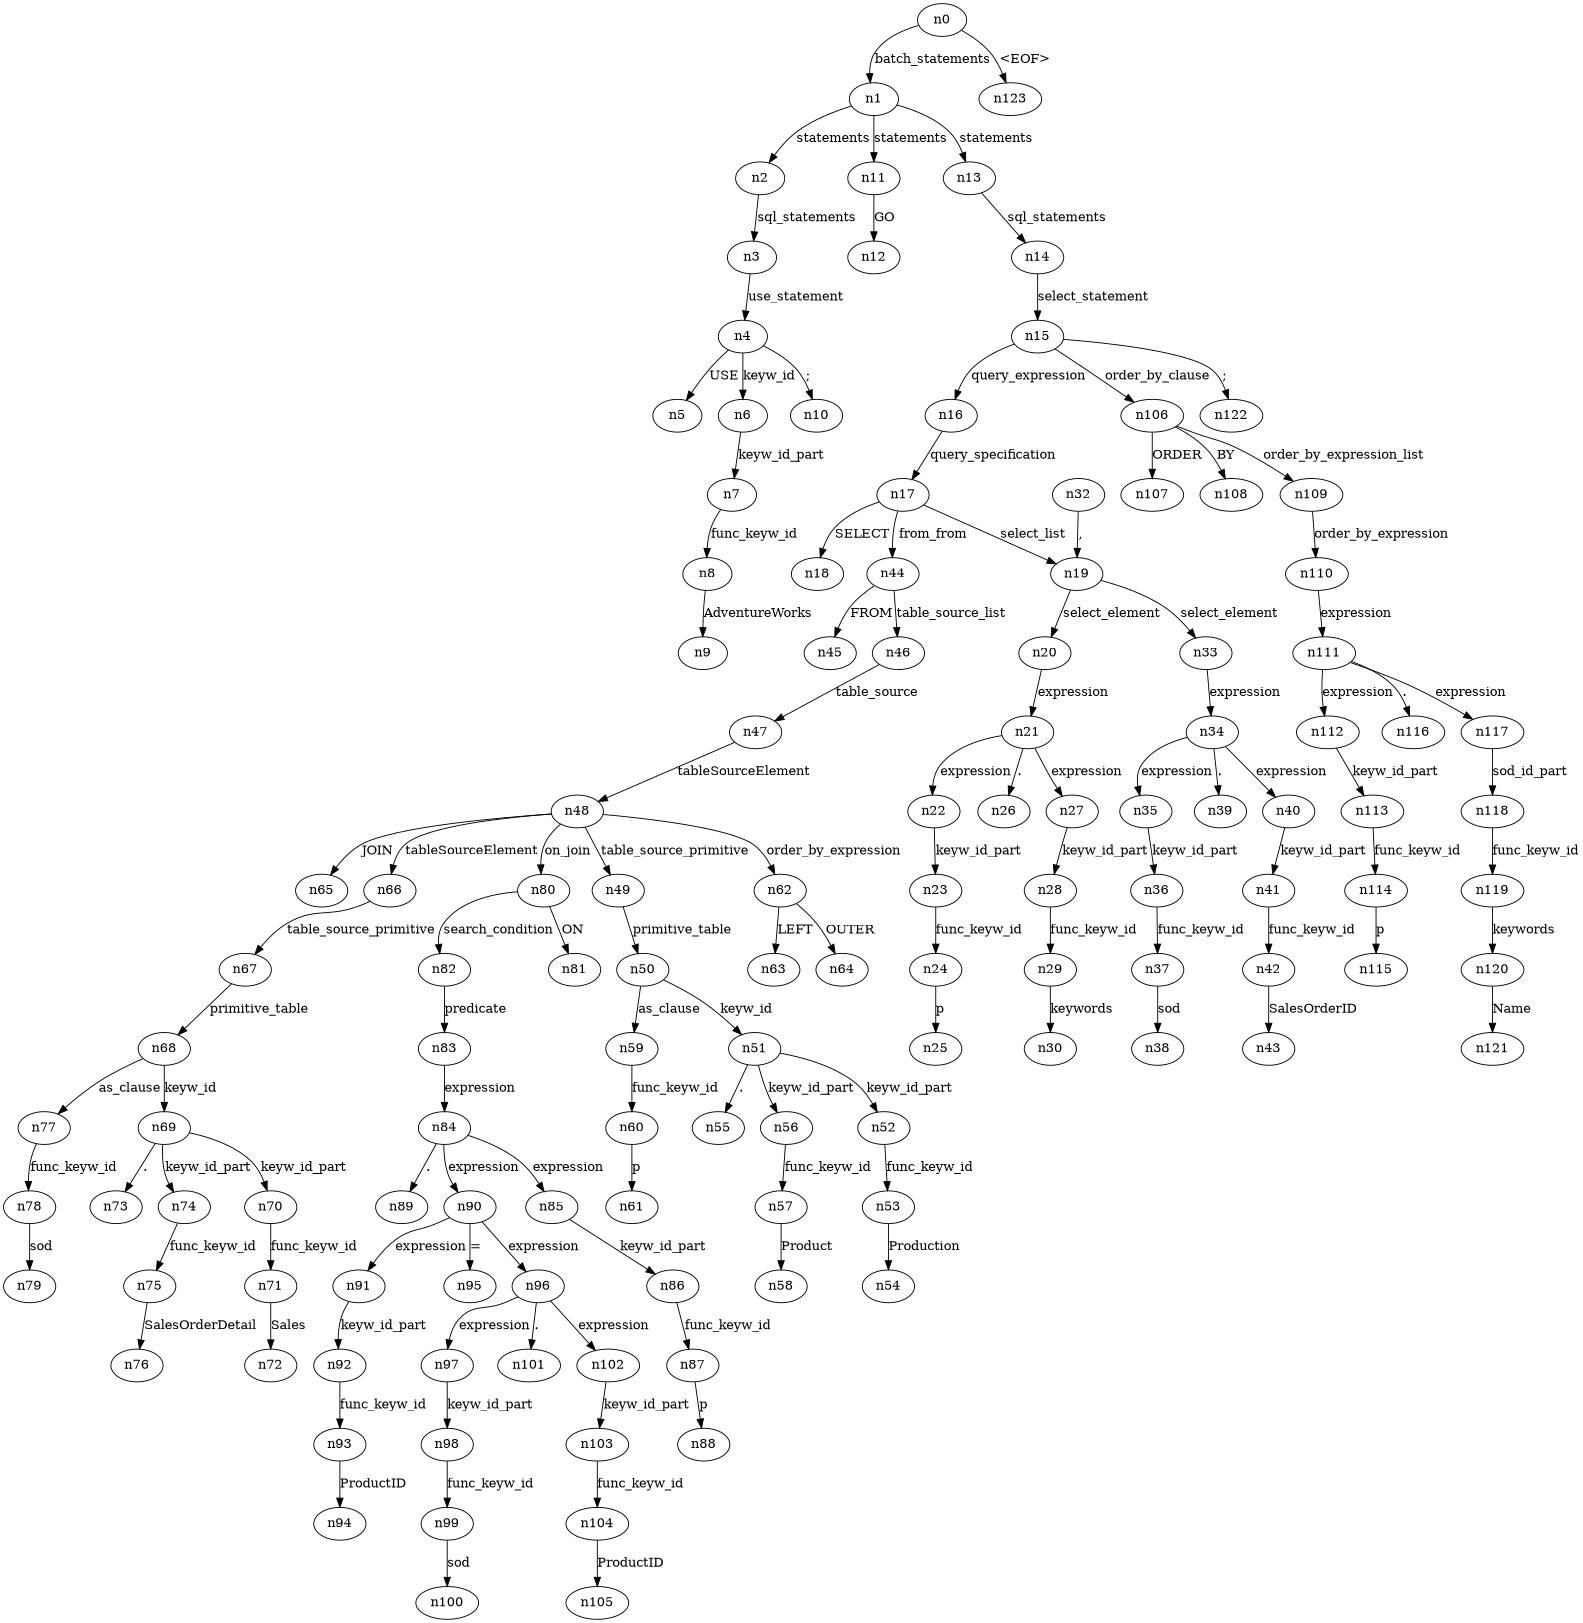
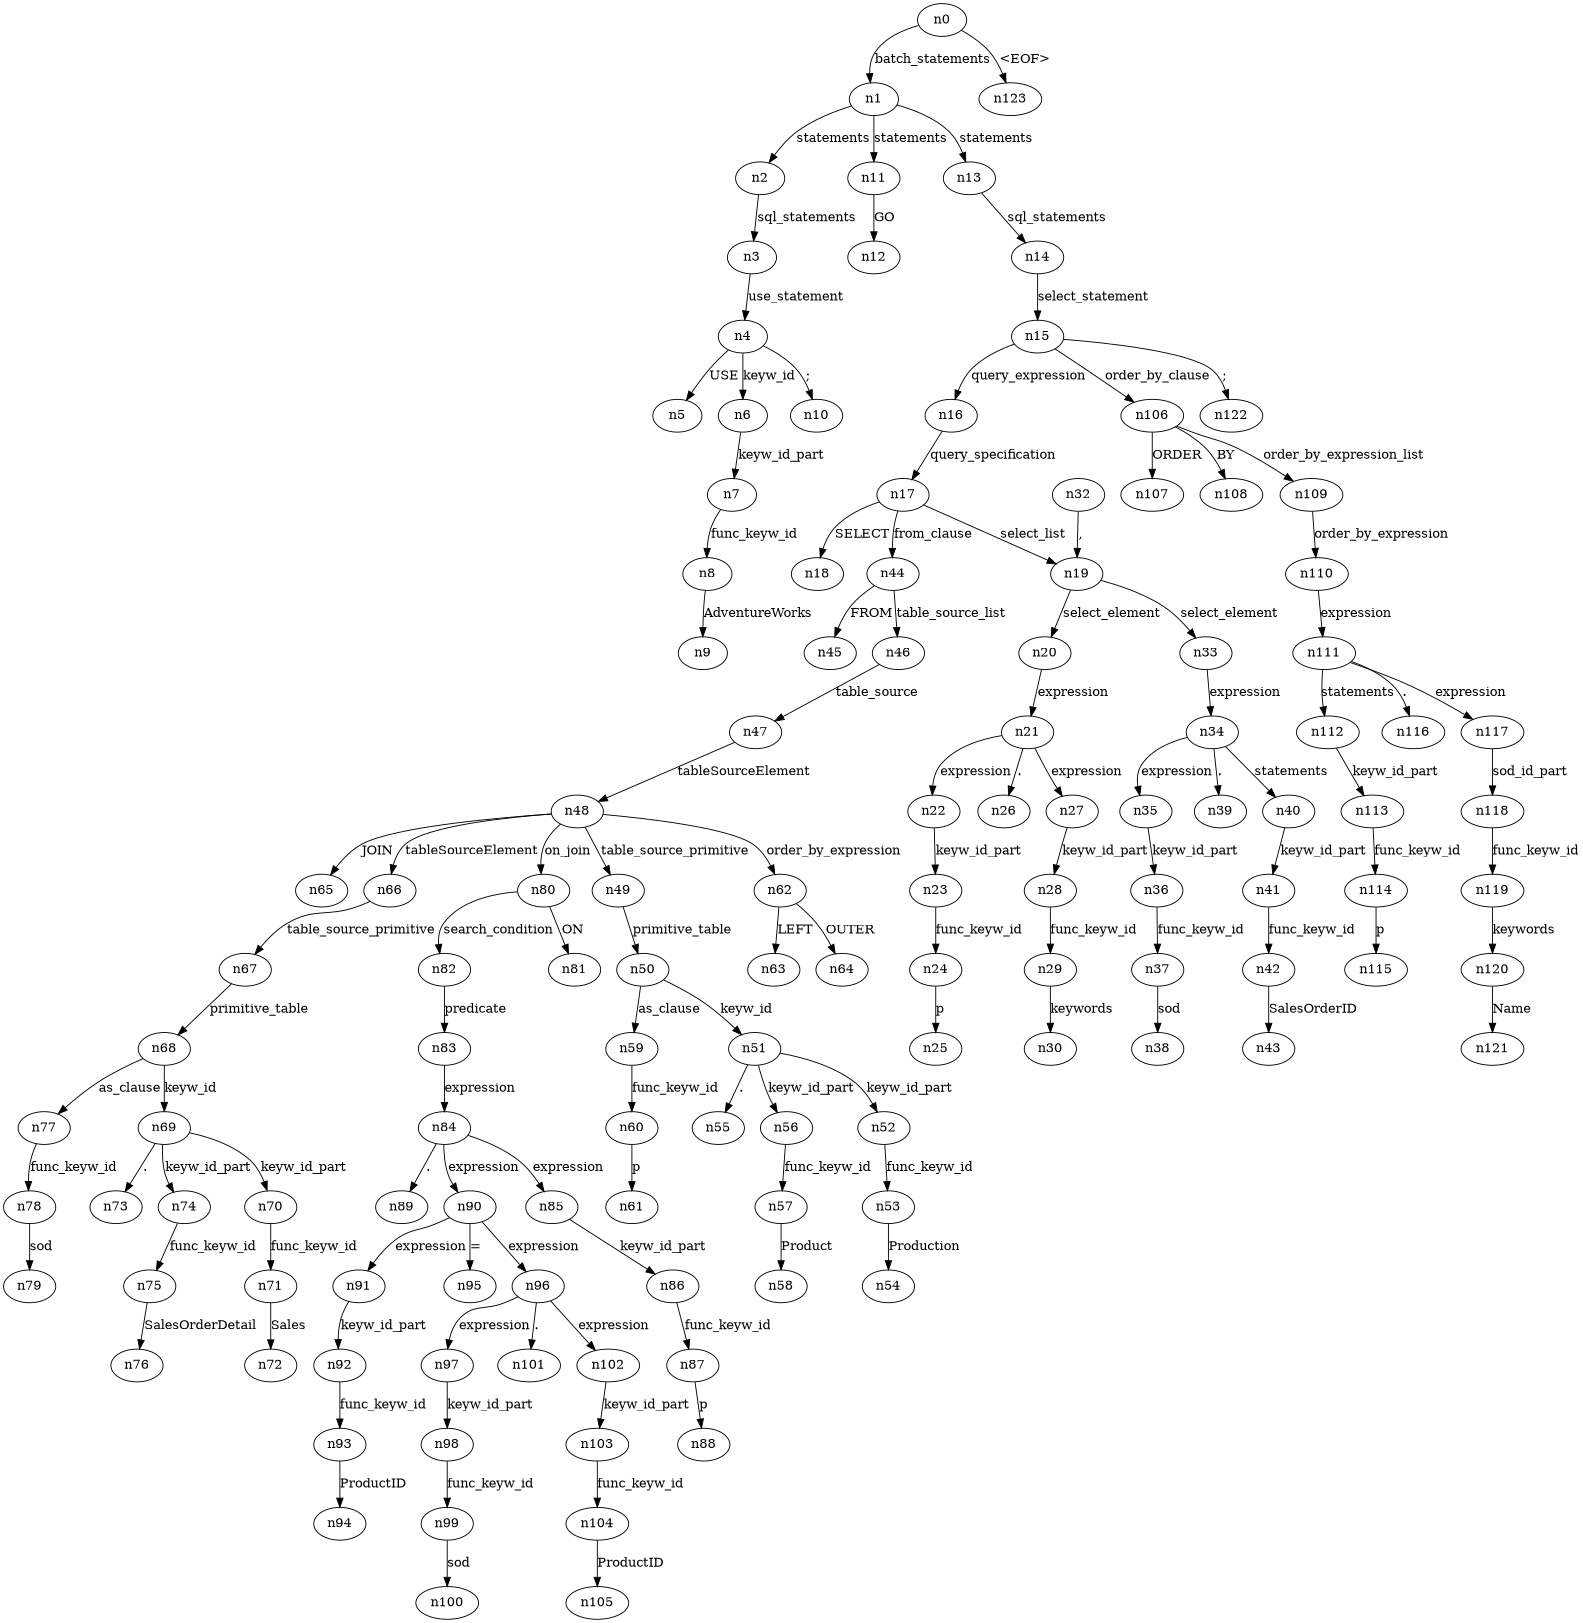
(933, 534) -> (933, 534)
(1358, 693) -> (1358, 693)
(1291, 772) -> (1291, 772)
